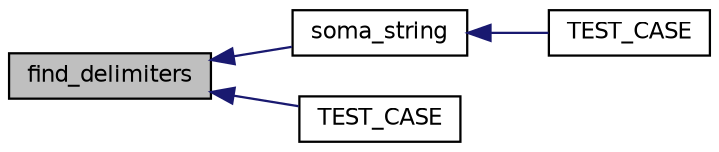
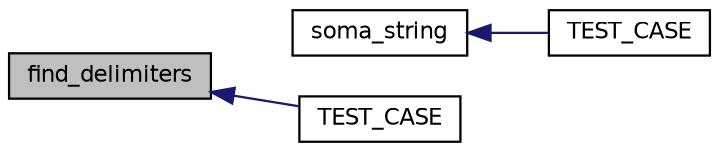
(263, 52) -> none
